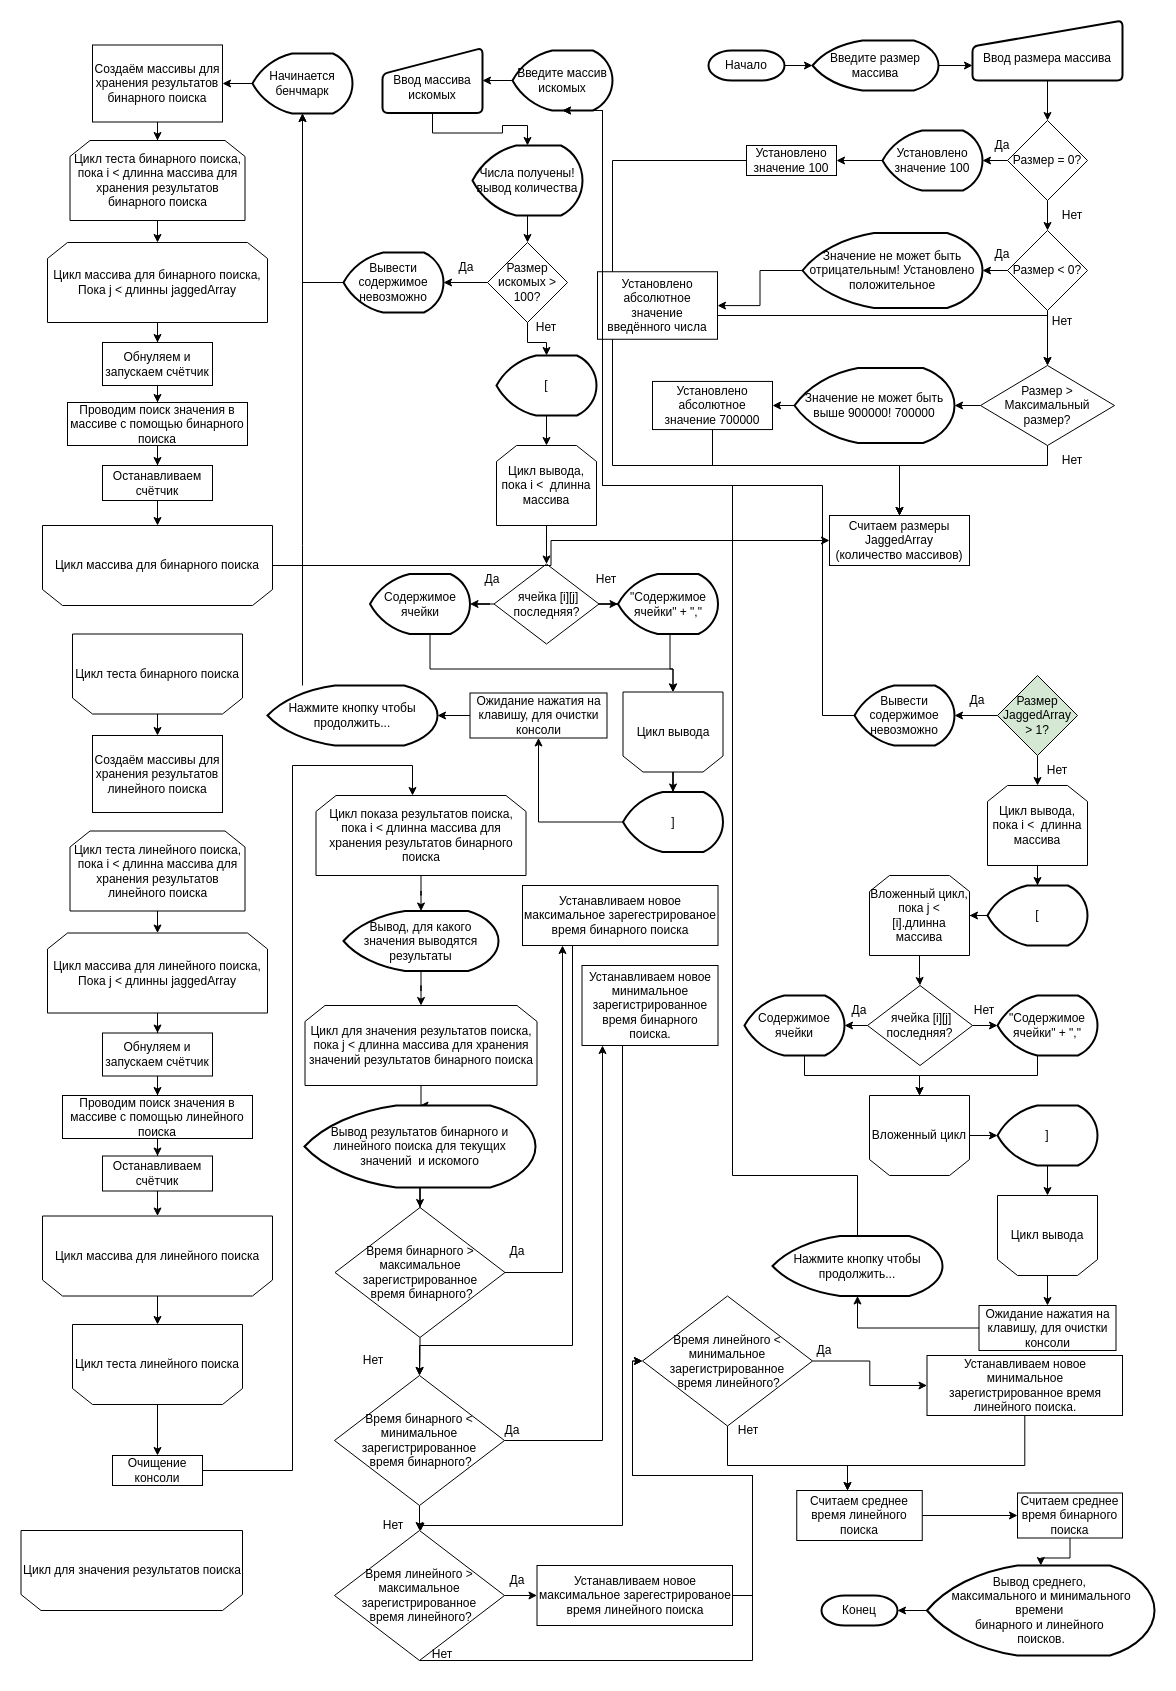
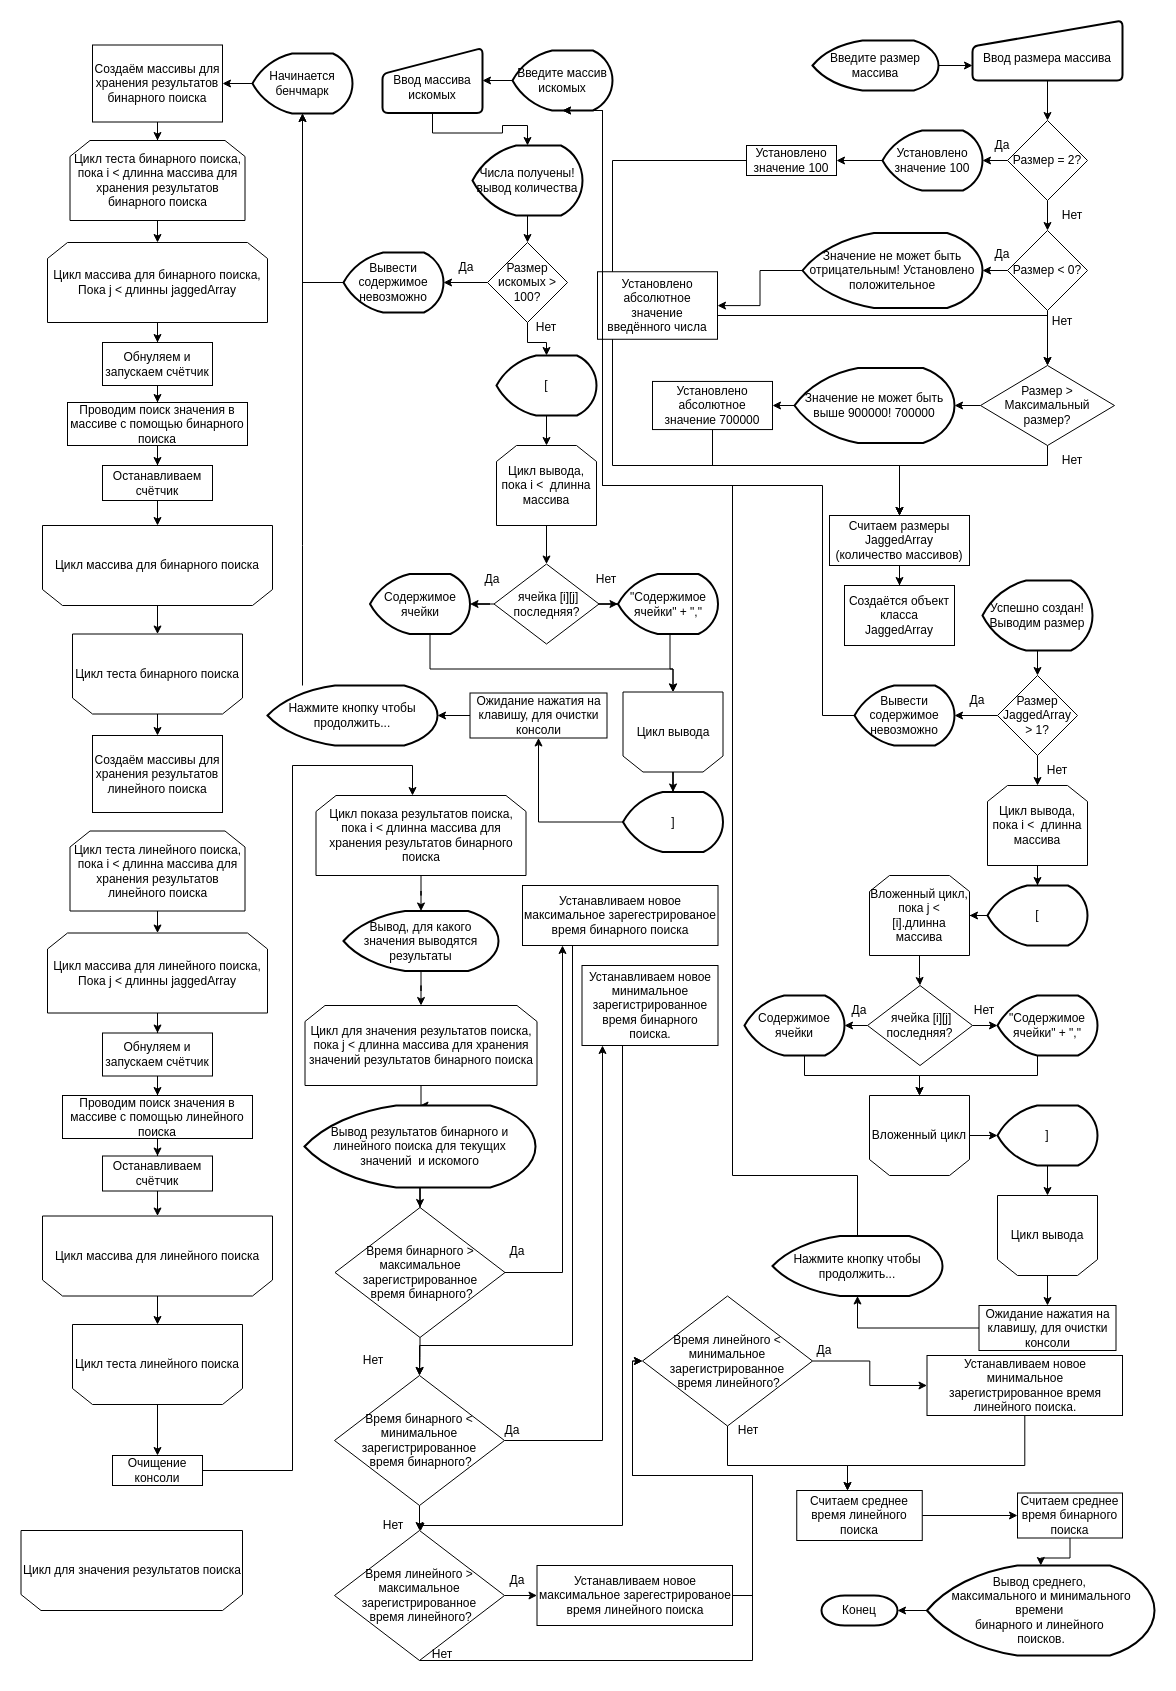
(747, 66) -> none
(803, 66) -> none
(1048, 161) -> (1048, 161)
(551, 558) -> (158, 623)
none -> (900, 580)
none -> (900, 616)
none -> (1038, 616)
none -> (1038, 667)
(1038, 716) -> (1038, 716)
